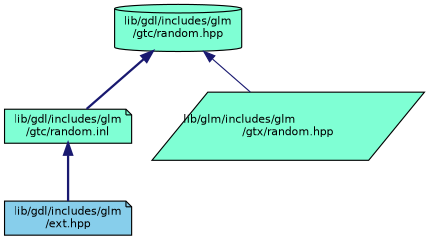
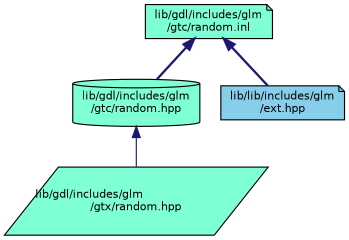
(115, 84) -> (172, 63)
(288, 126) -> (136, 201)
(68, 218) -> (283, 103)
